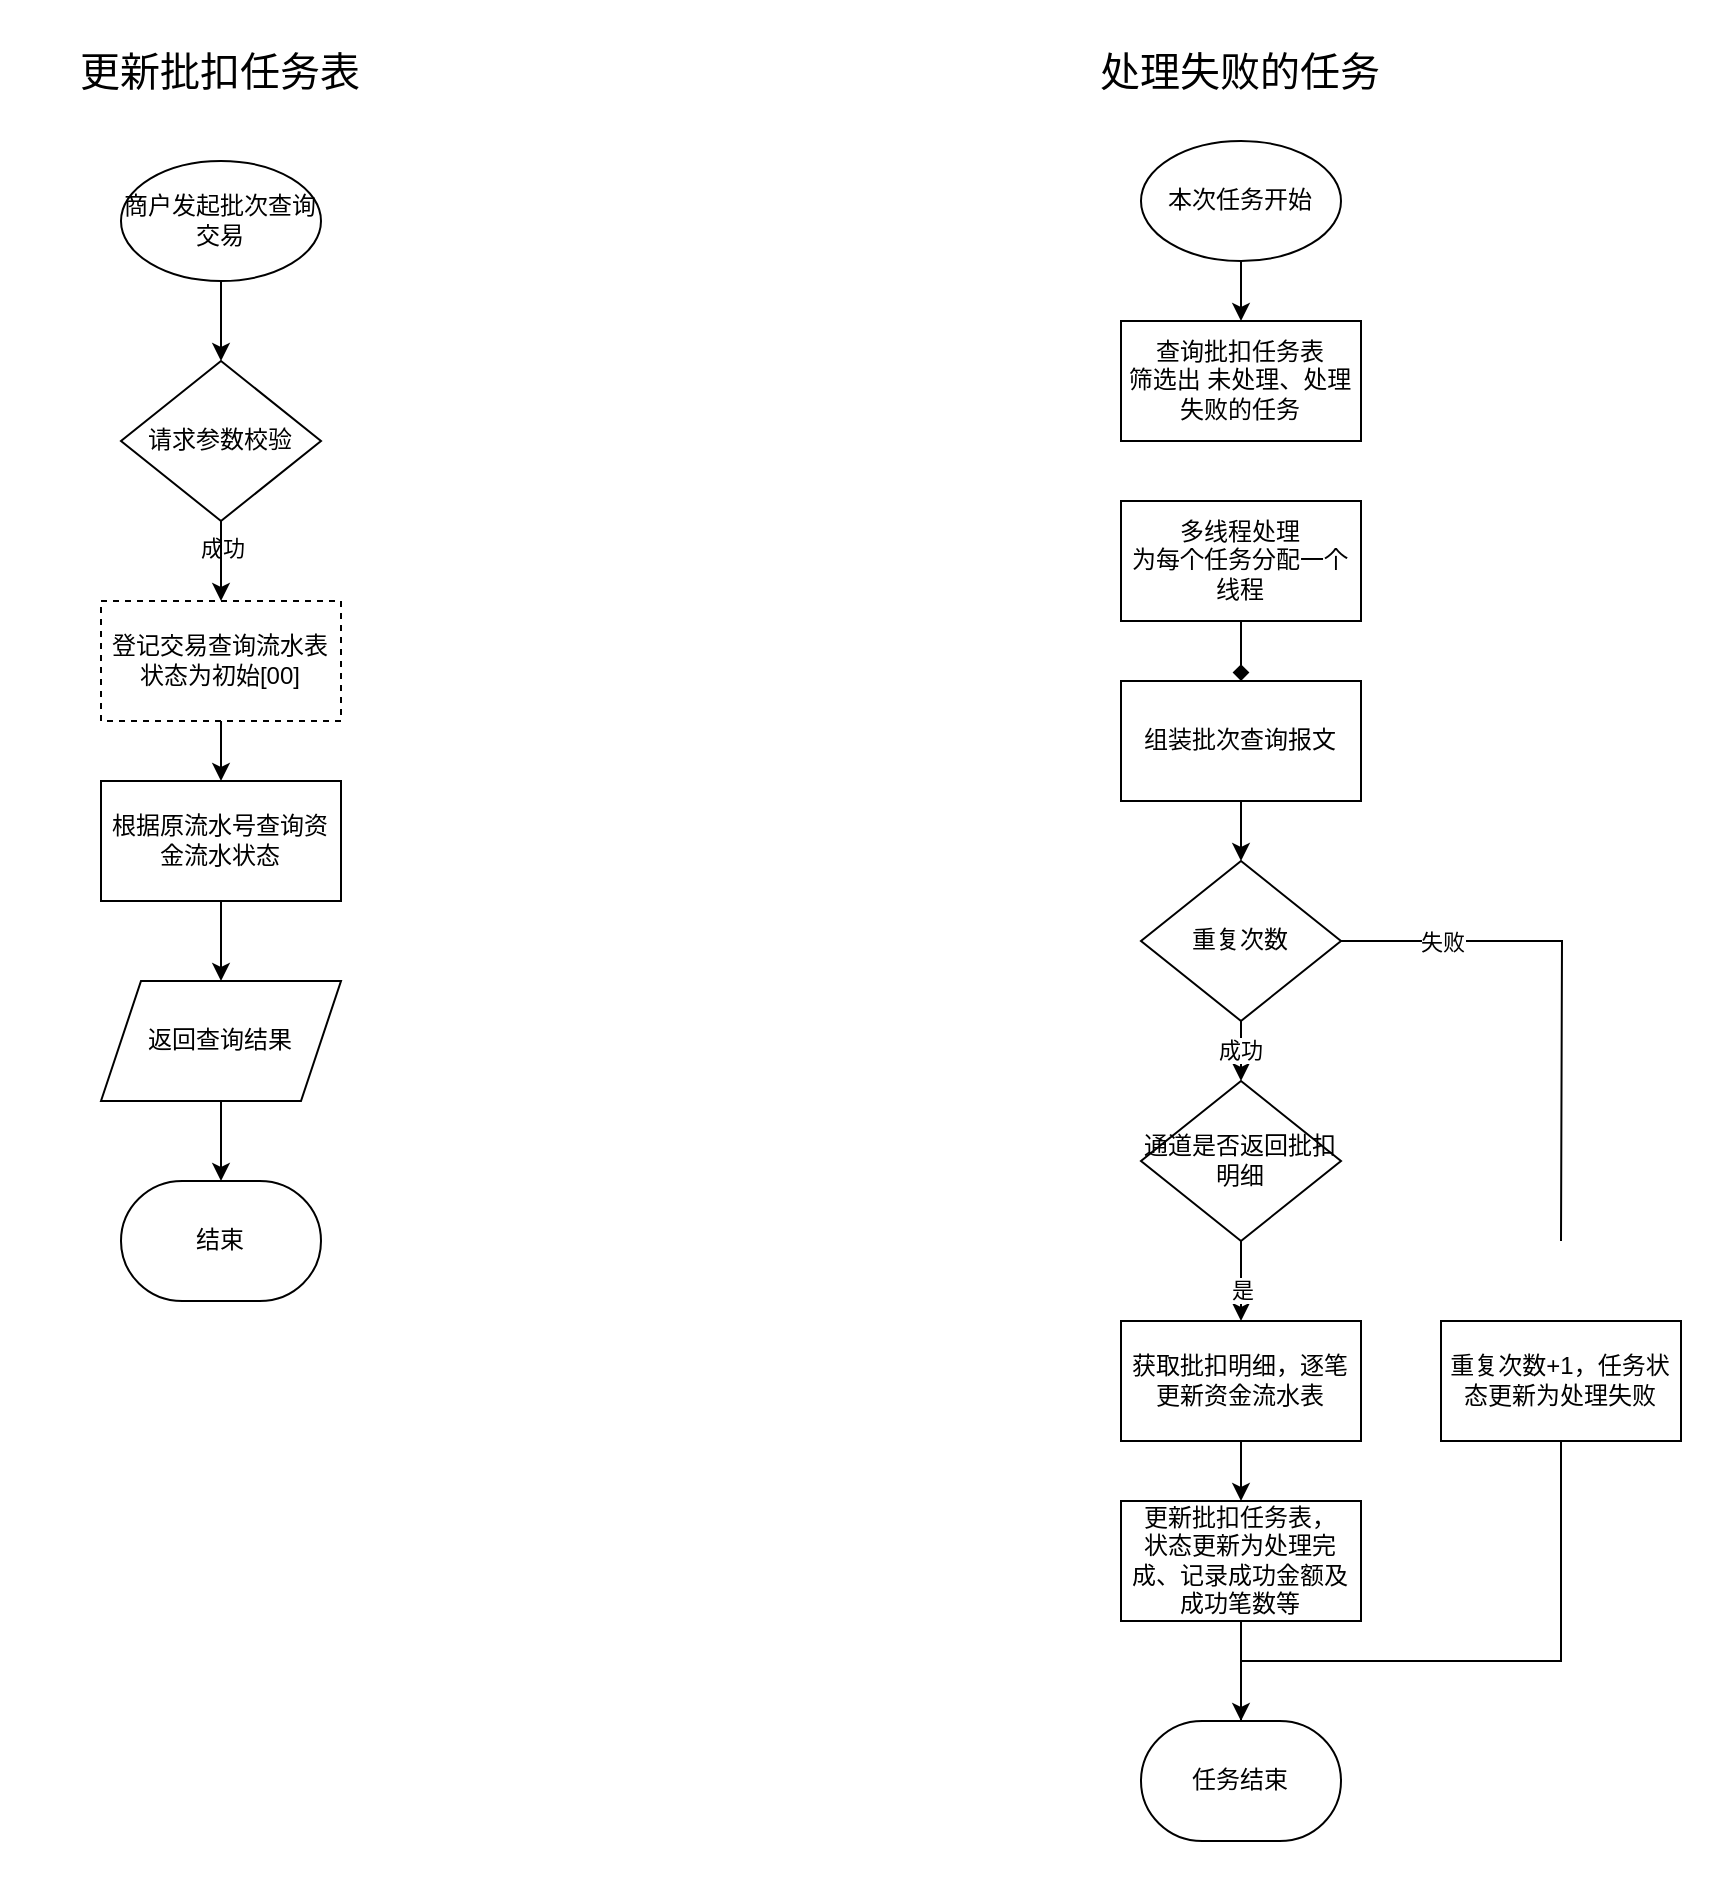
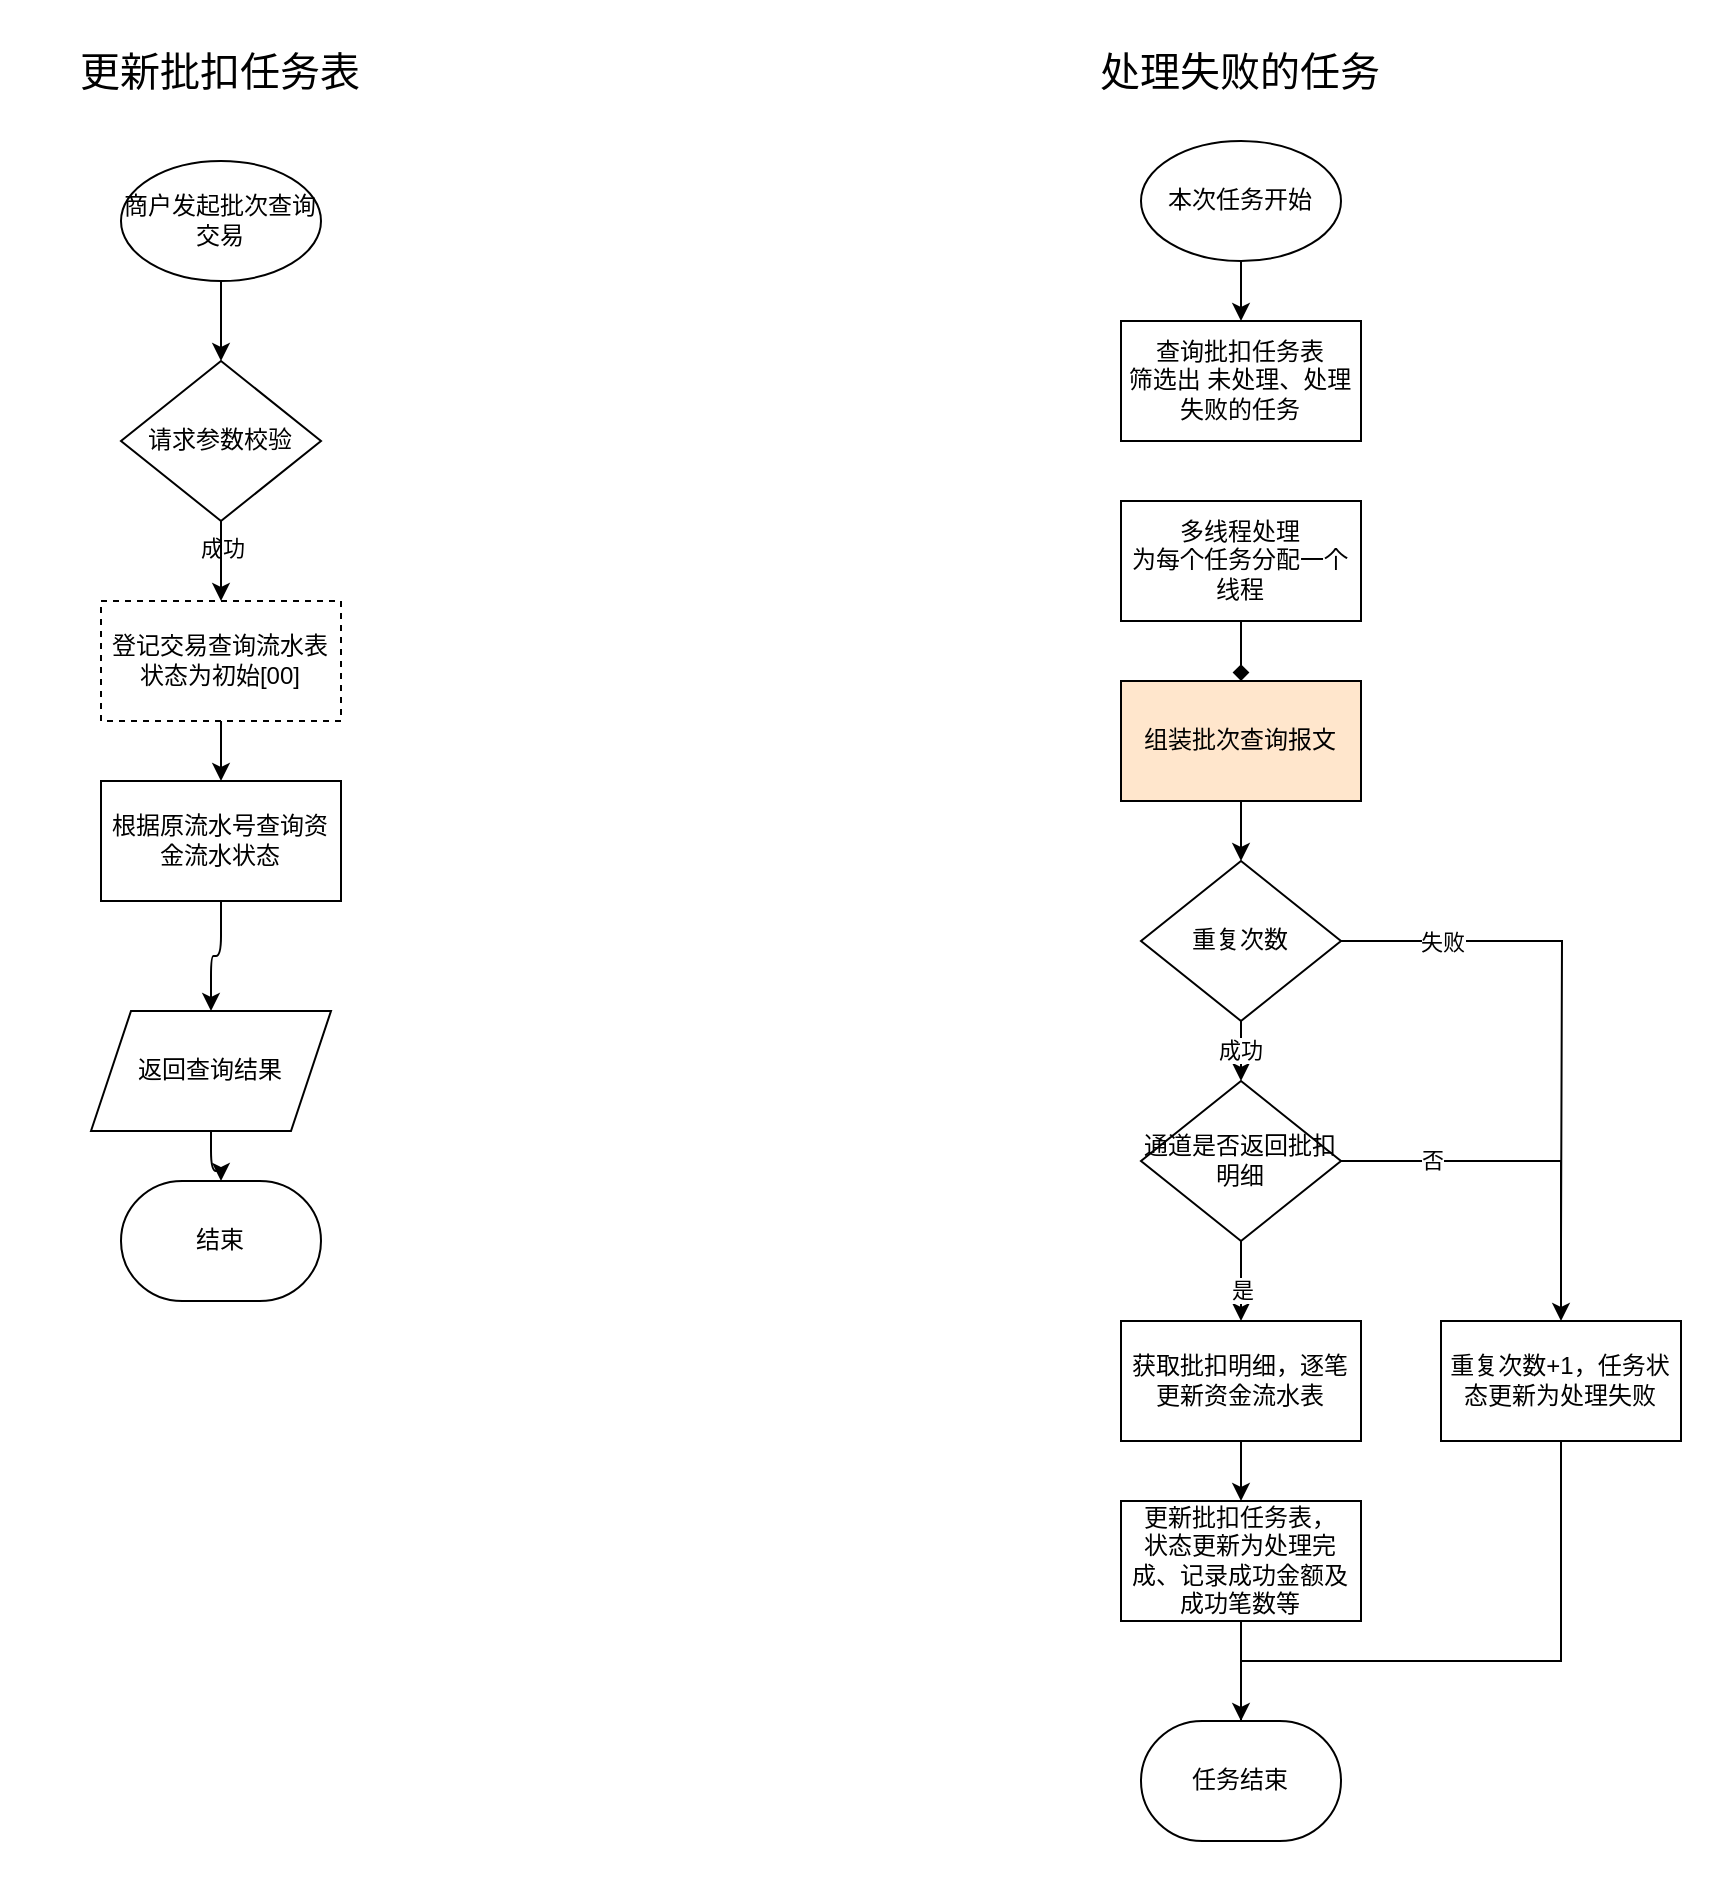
(1241, 741) -> (1241, 741)
(221, 1041) -> (211, 1071)
none -> (1449, 1161)
